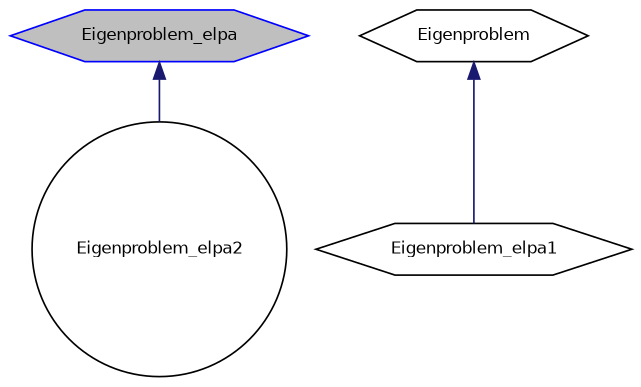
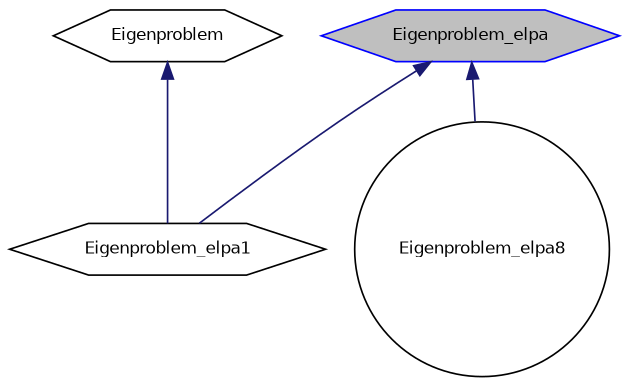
none -> (306, 144)
(159, 249) -> (482, 249)
